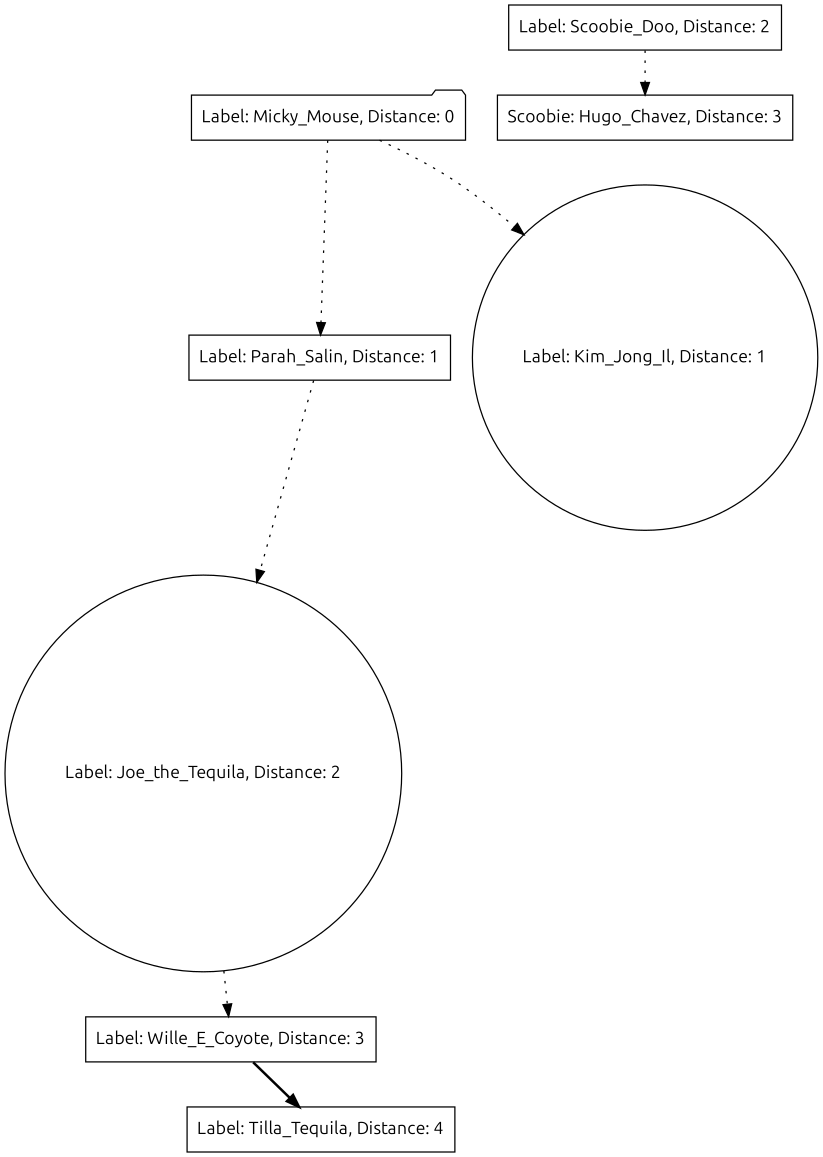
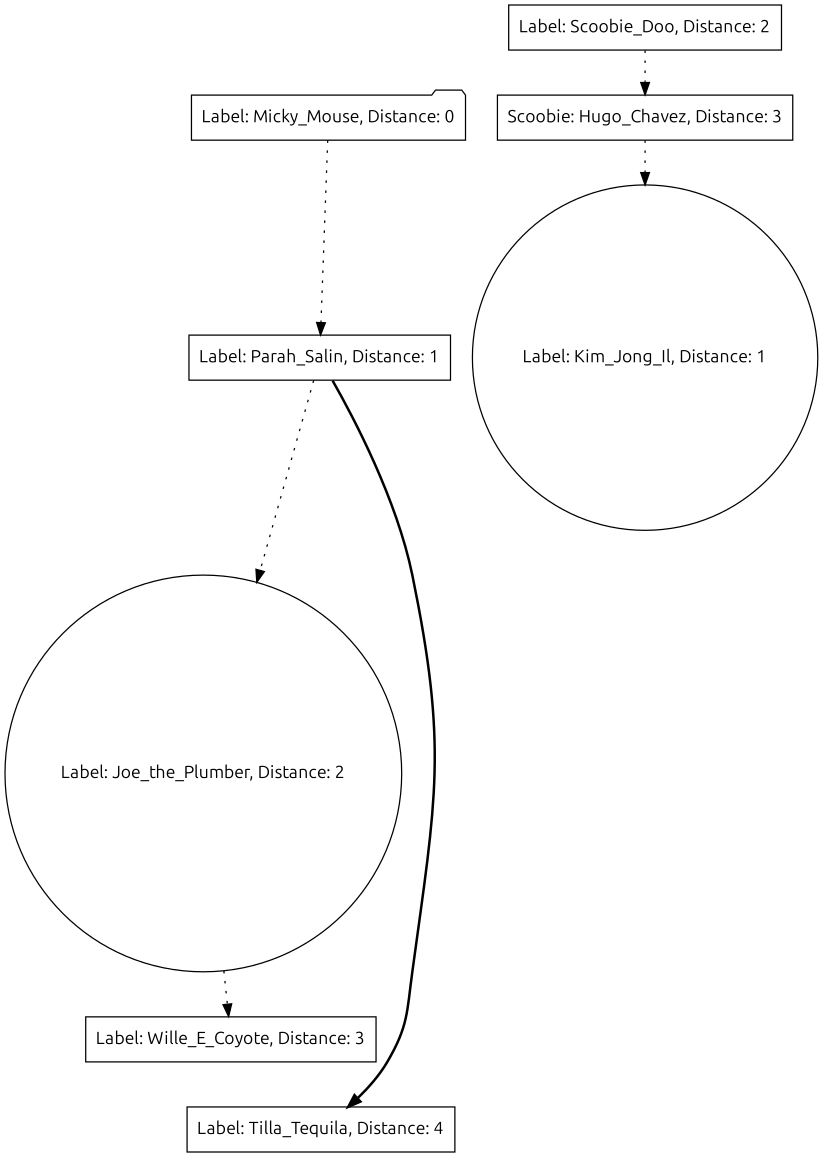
(450, 178) -> (645, 156)
(203, 773) -> (203, 773)
(271, 1080) -> (434, 739)
